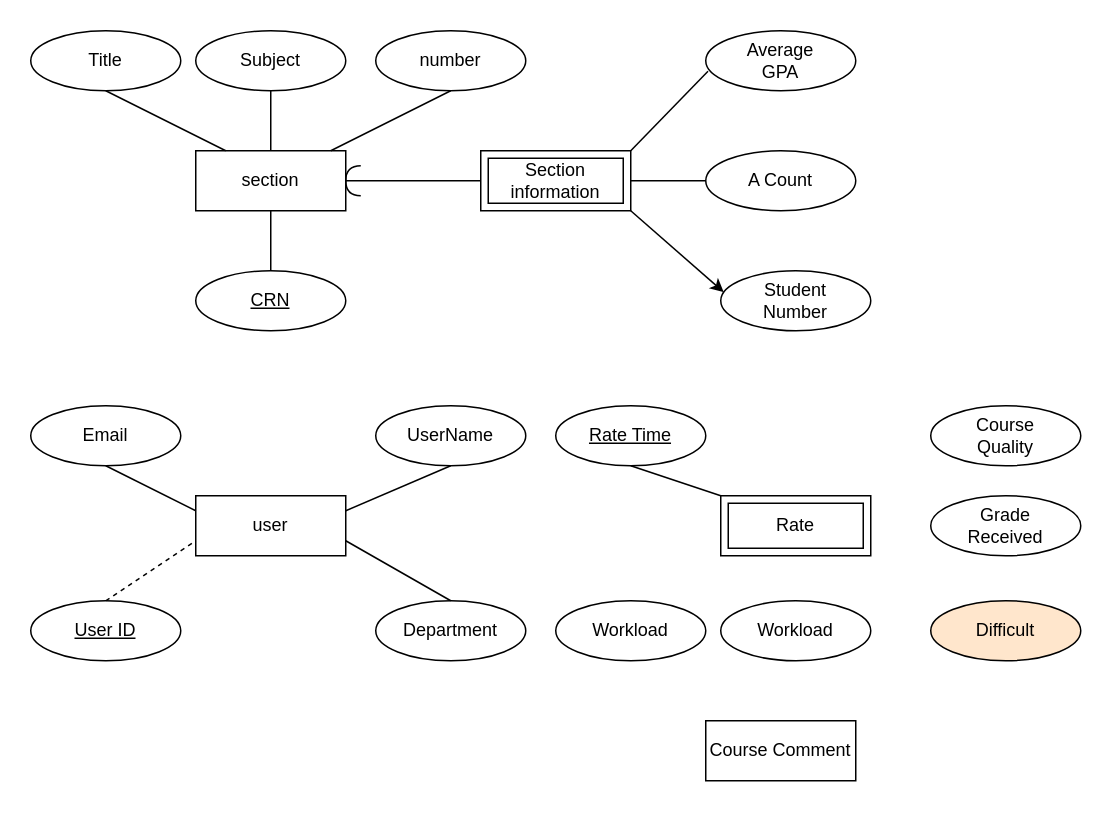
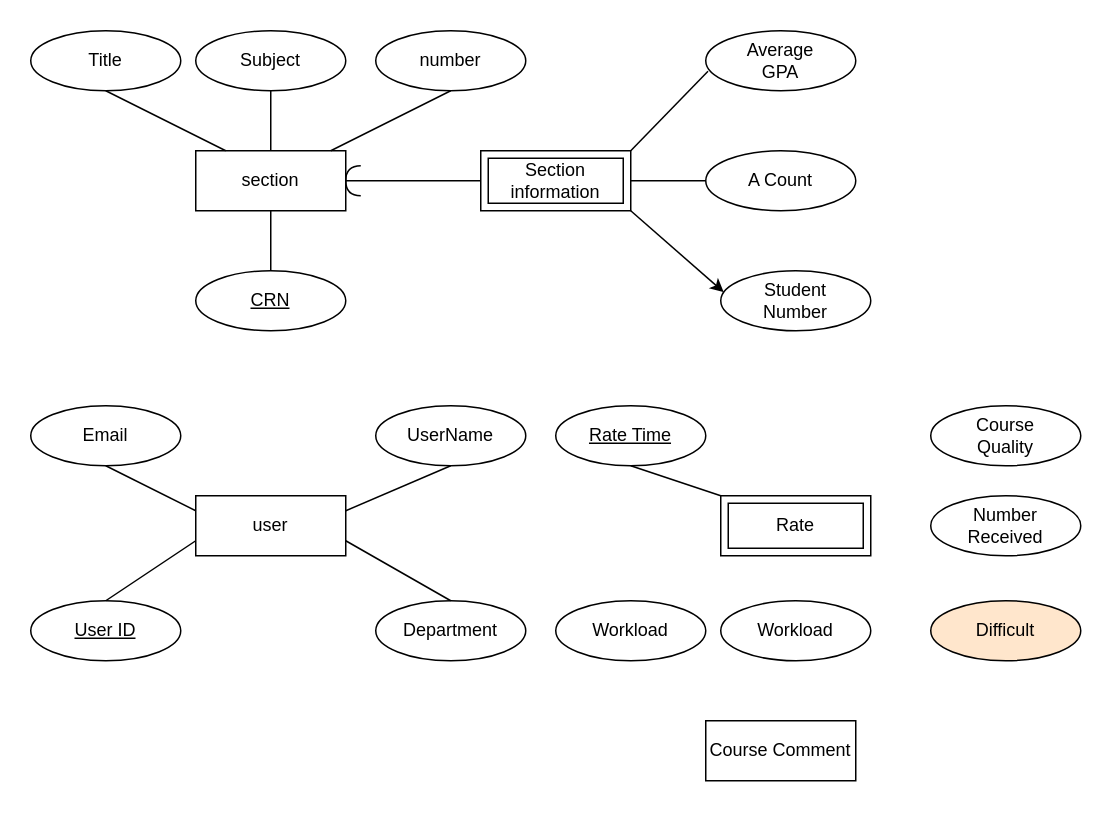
(1006, 526) -> (1006, 526)
(152, 570) -> (152, 570)
